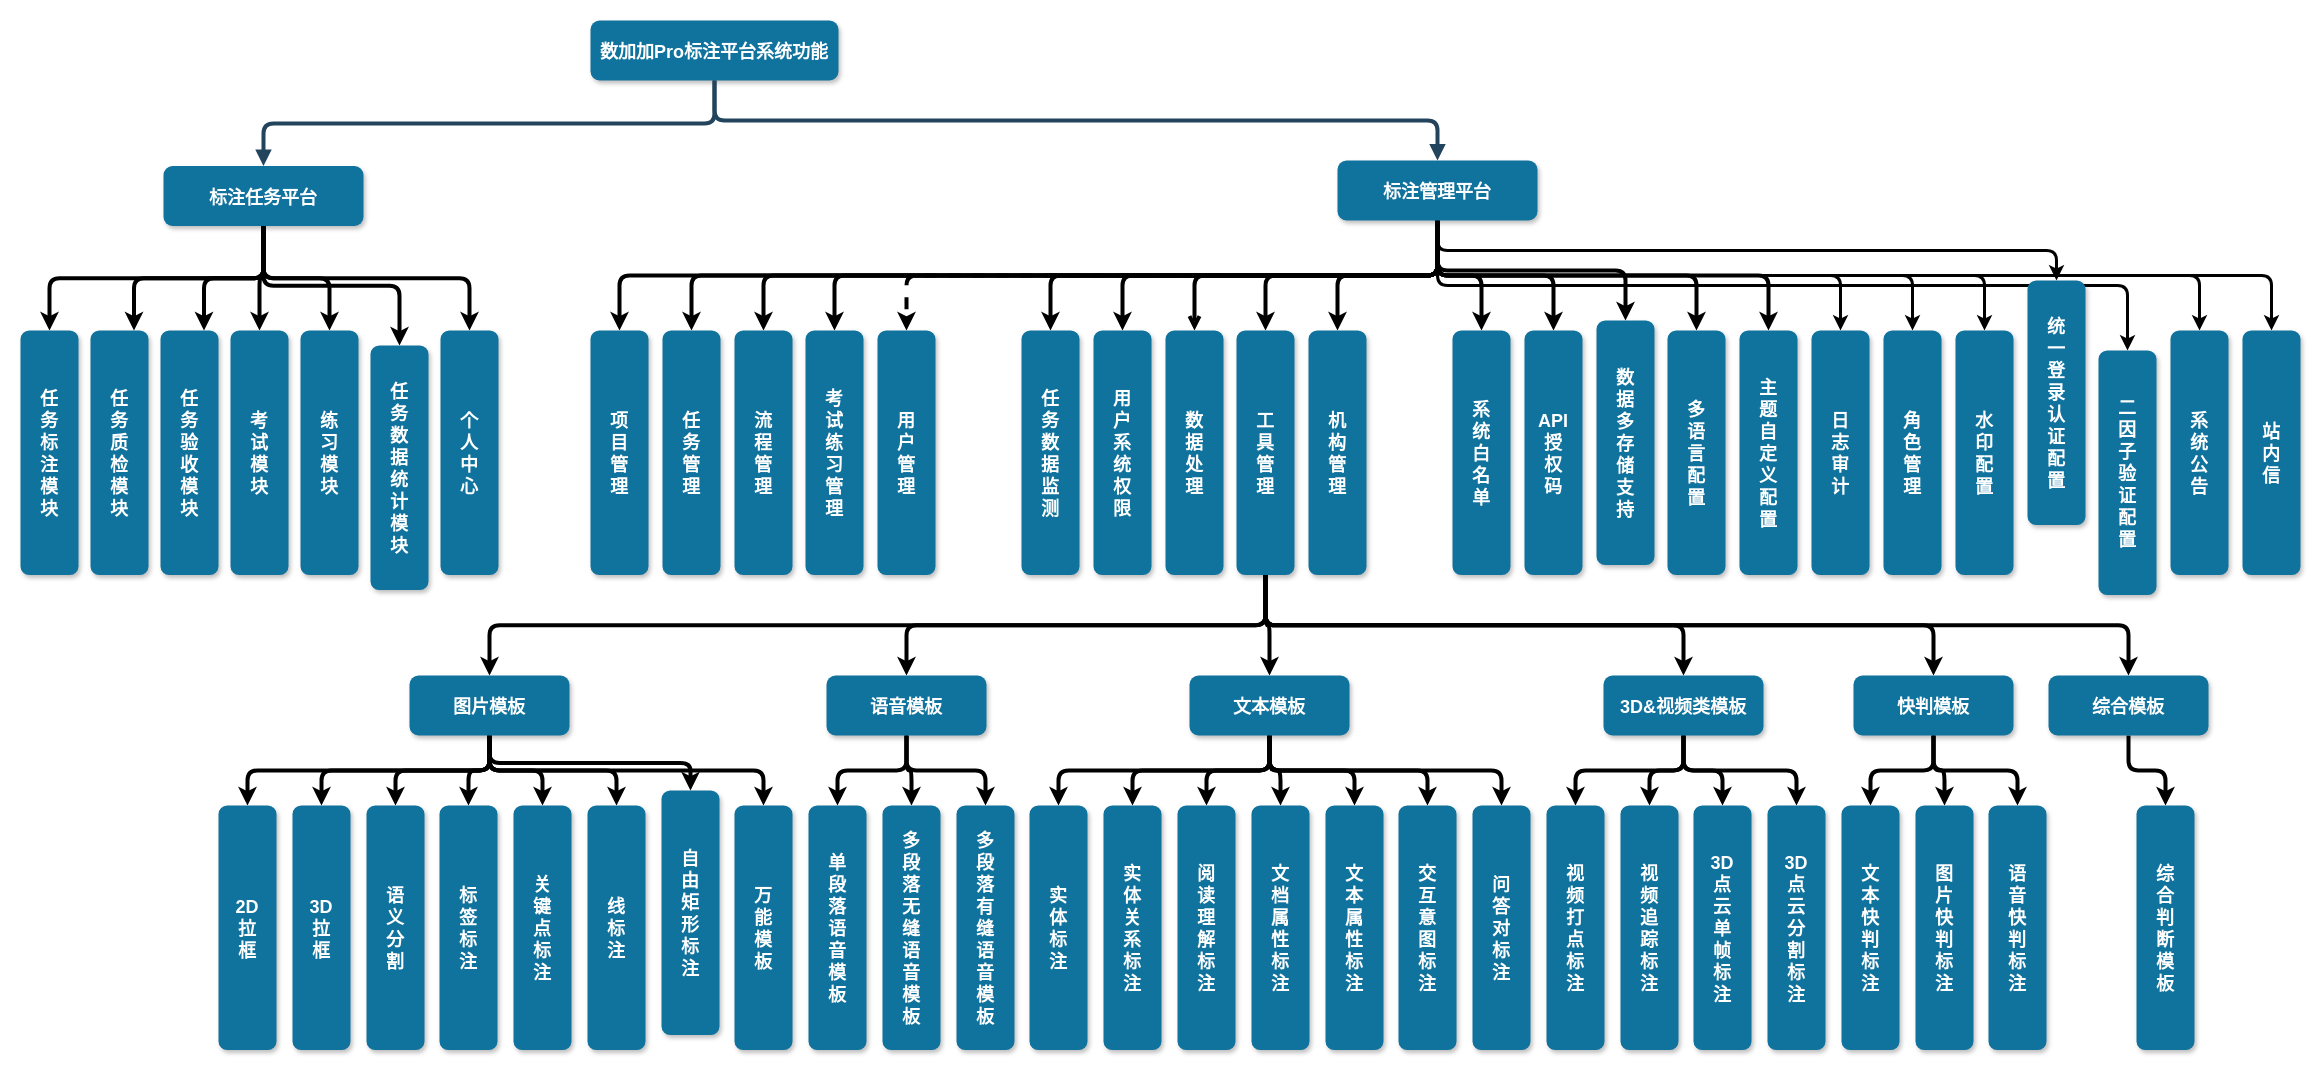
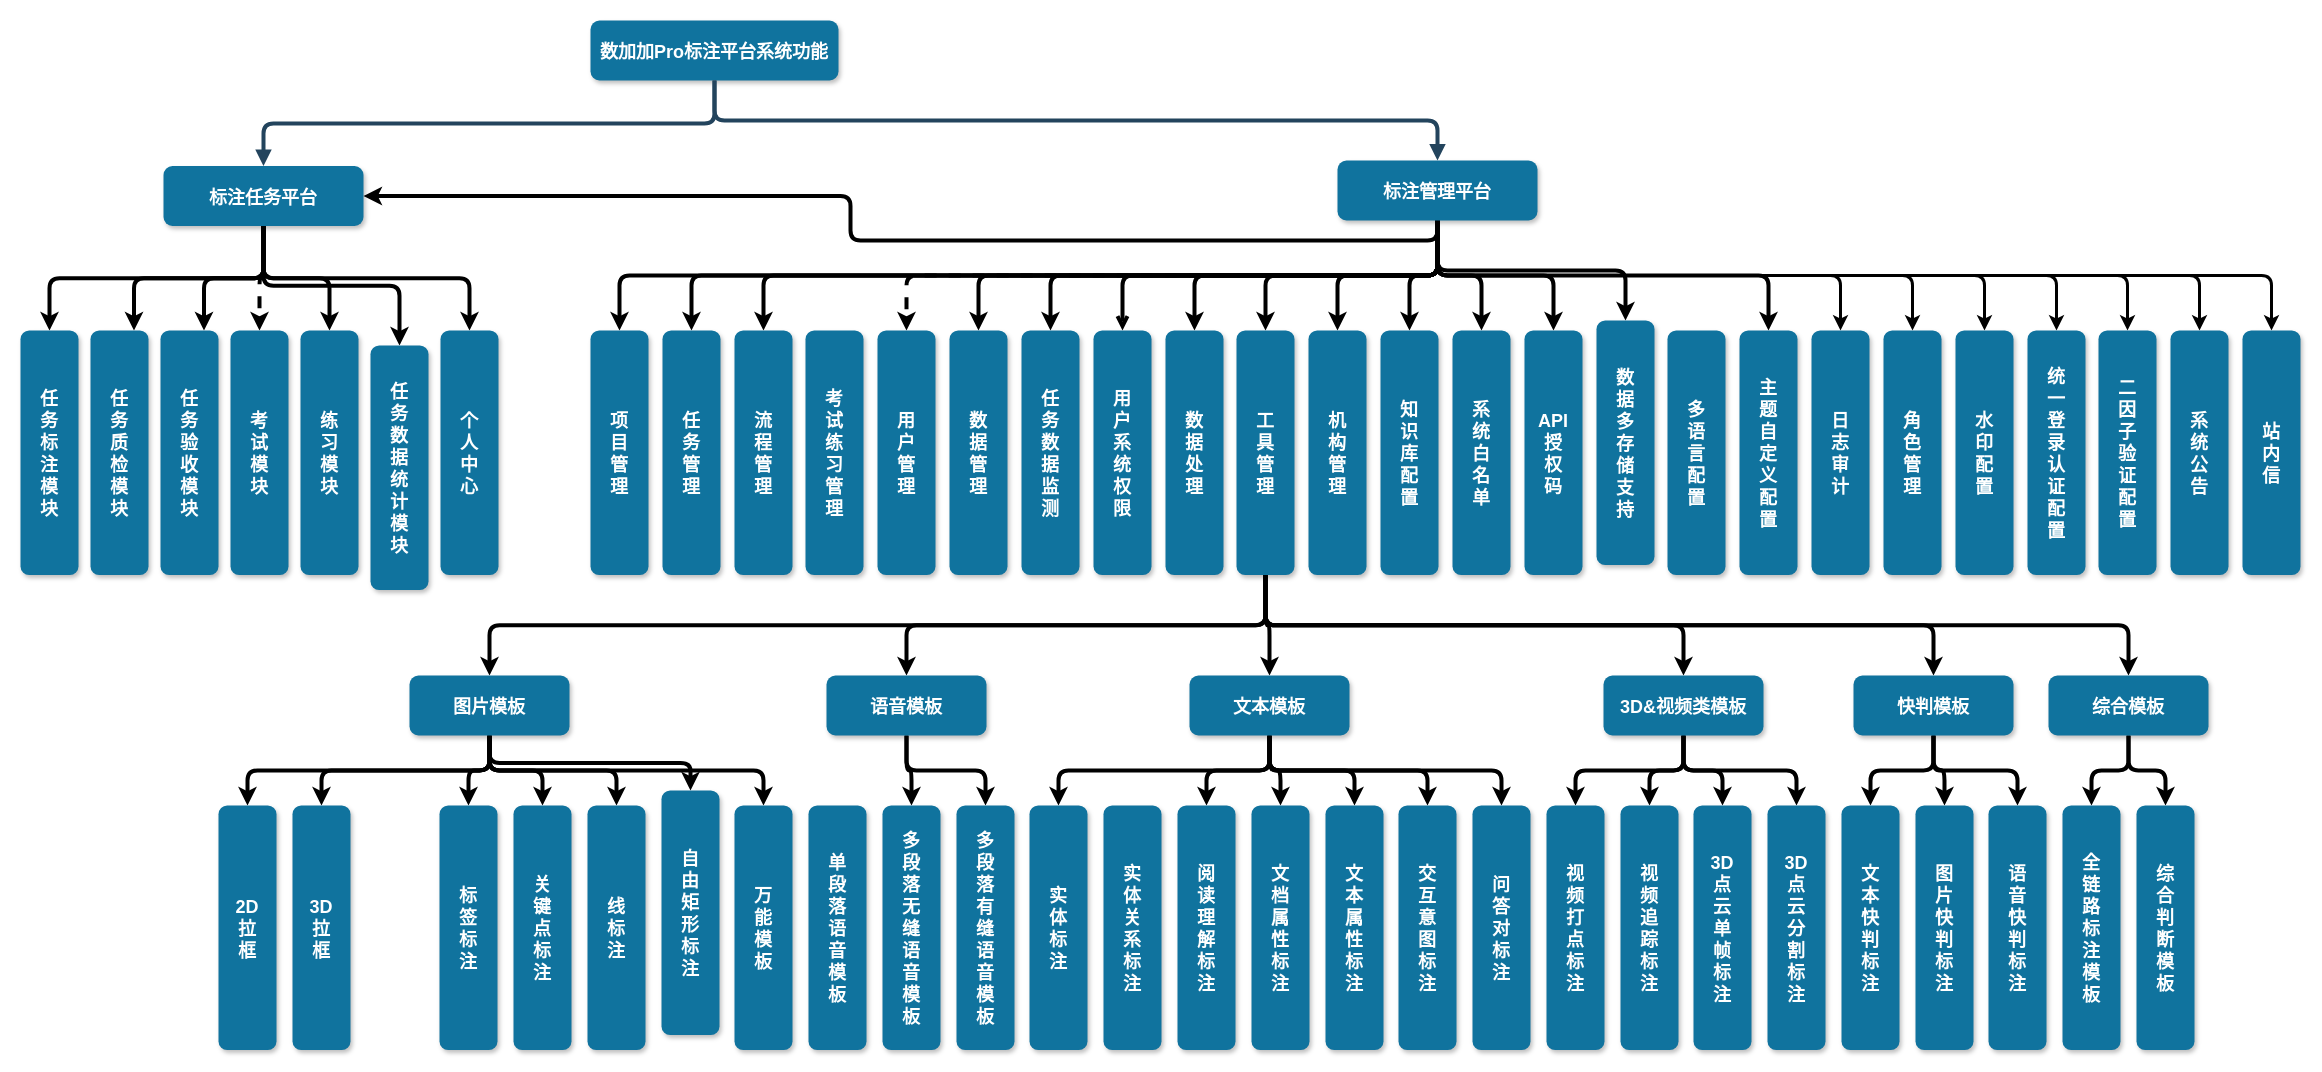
(260, 290) -> (260, 290)
(835, 299) -> (893, 241)
none -> (979, 299)
none -> (1410, 299)
(1697, 299) -> none
(1123, 316) -> (1123, 316)
(1195, 316) -> (1195, 316)
(2057, 403) -> (2057, 453)
none -> (979, 453)
none -> (1410, 453)
(2128, 473) -> (2128, 453)
(864, 771) -> none
none -> (2102, 771)
(396, 784) -> none
(1133, 784) -> none
(396, 928) -> none
none -> (2092, 928)
